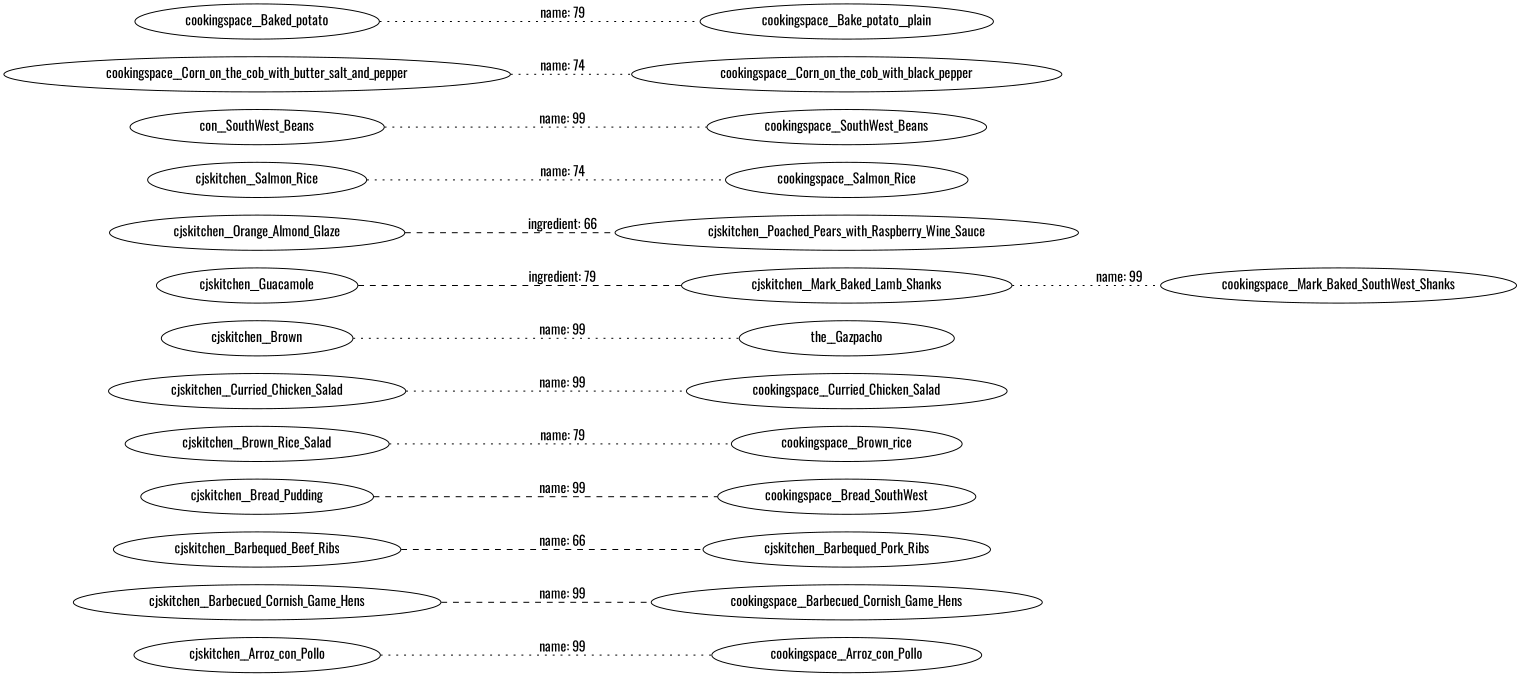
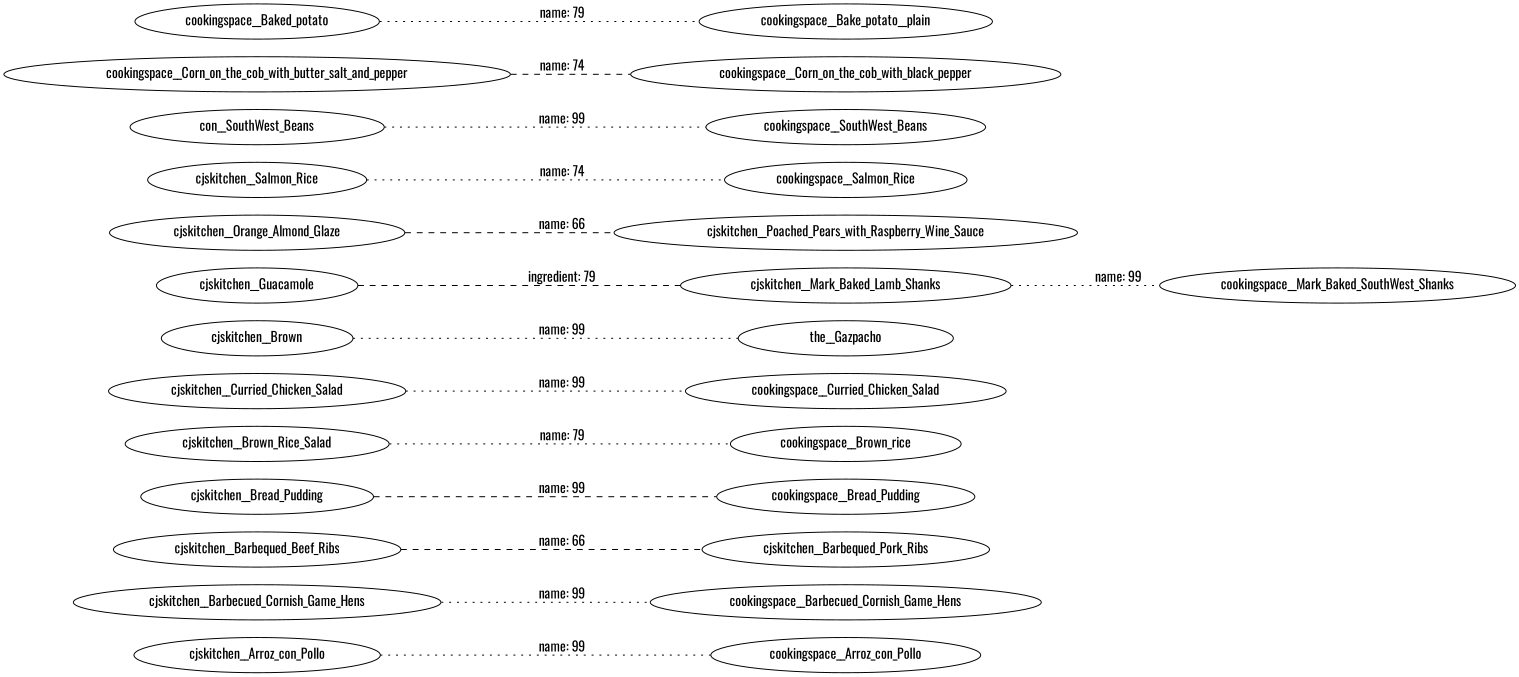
(571, 74) -> (571, 74)
(563, 225) -> (562, 225)
(847, 497) -> (846, 497)
(546, 602) -> (546, 602)
